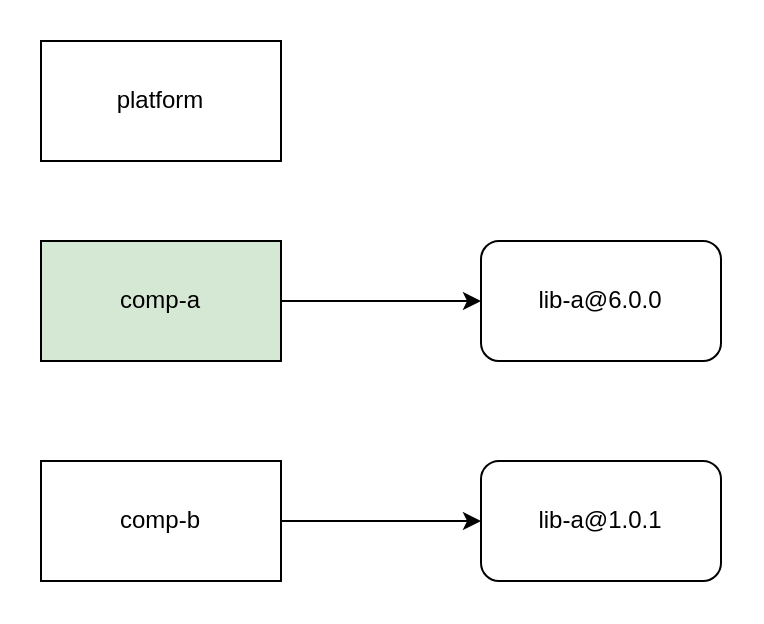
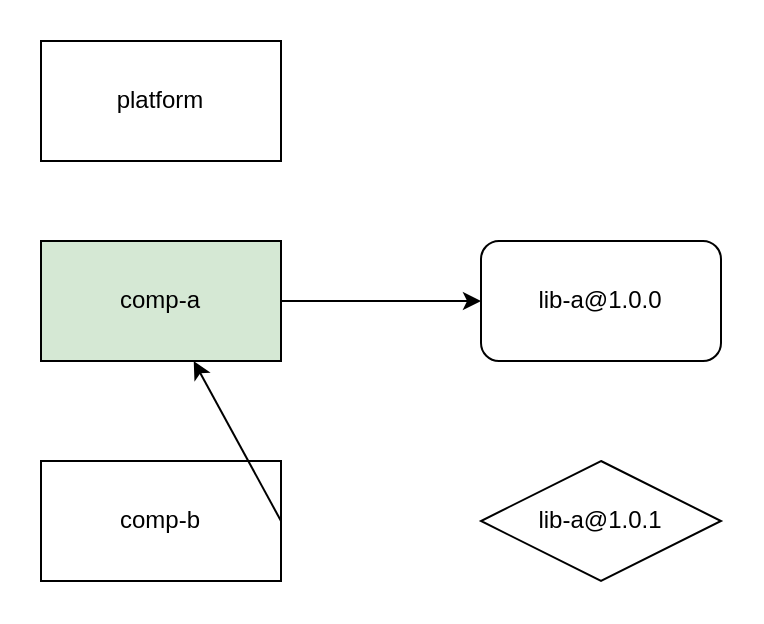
(601, 301) -> (601, 301)
(374, 521) -> (241, 447)
(601, 521) -> (601, 521)
